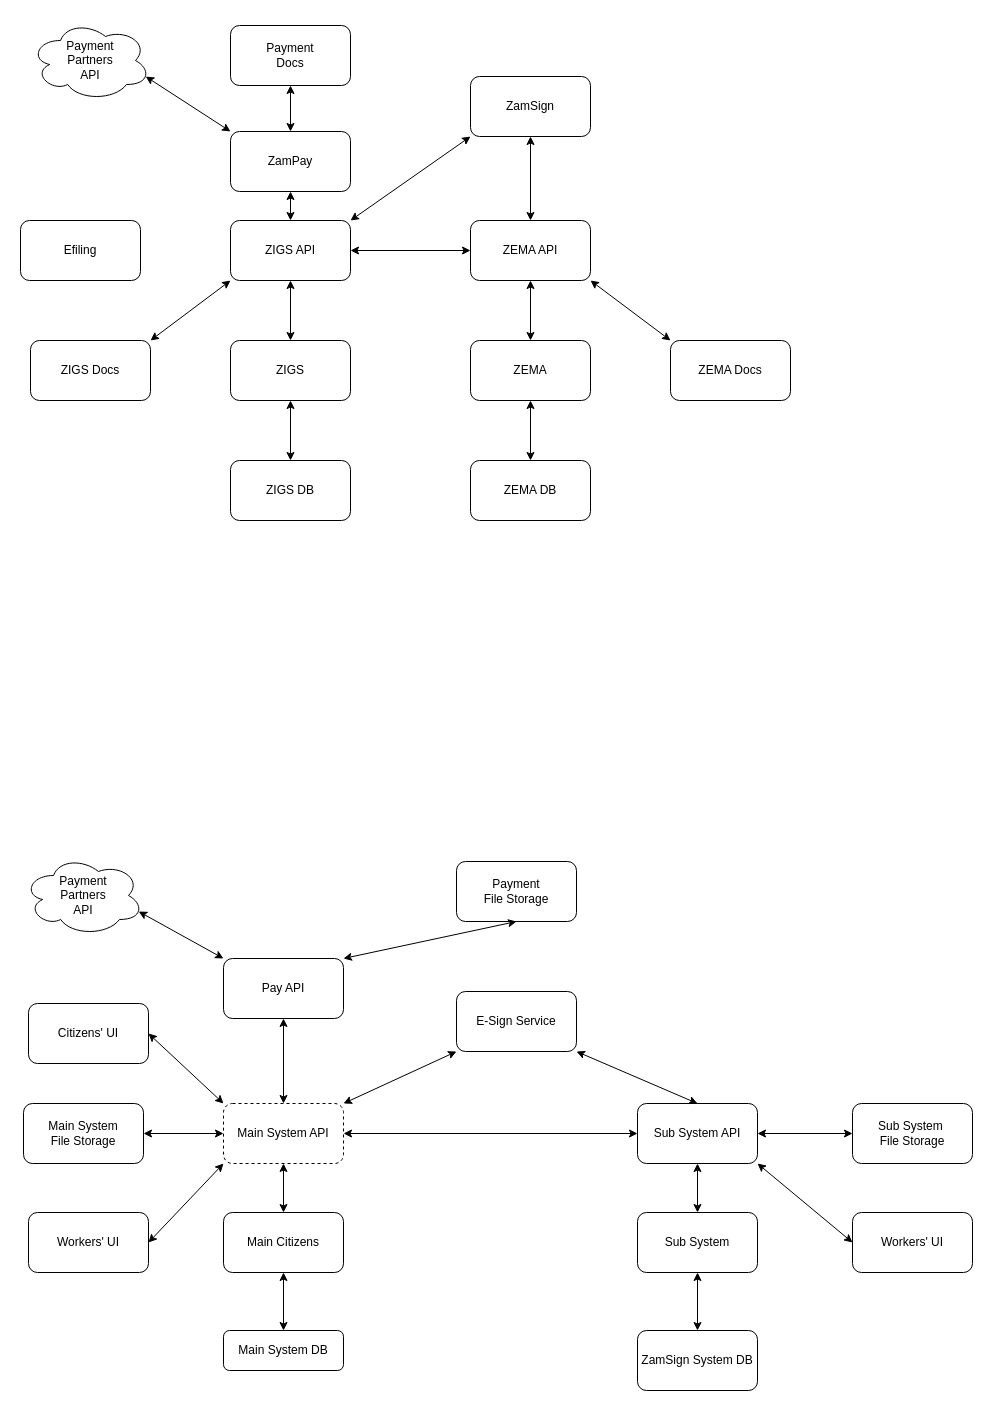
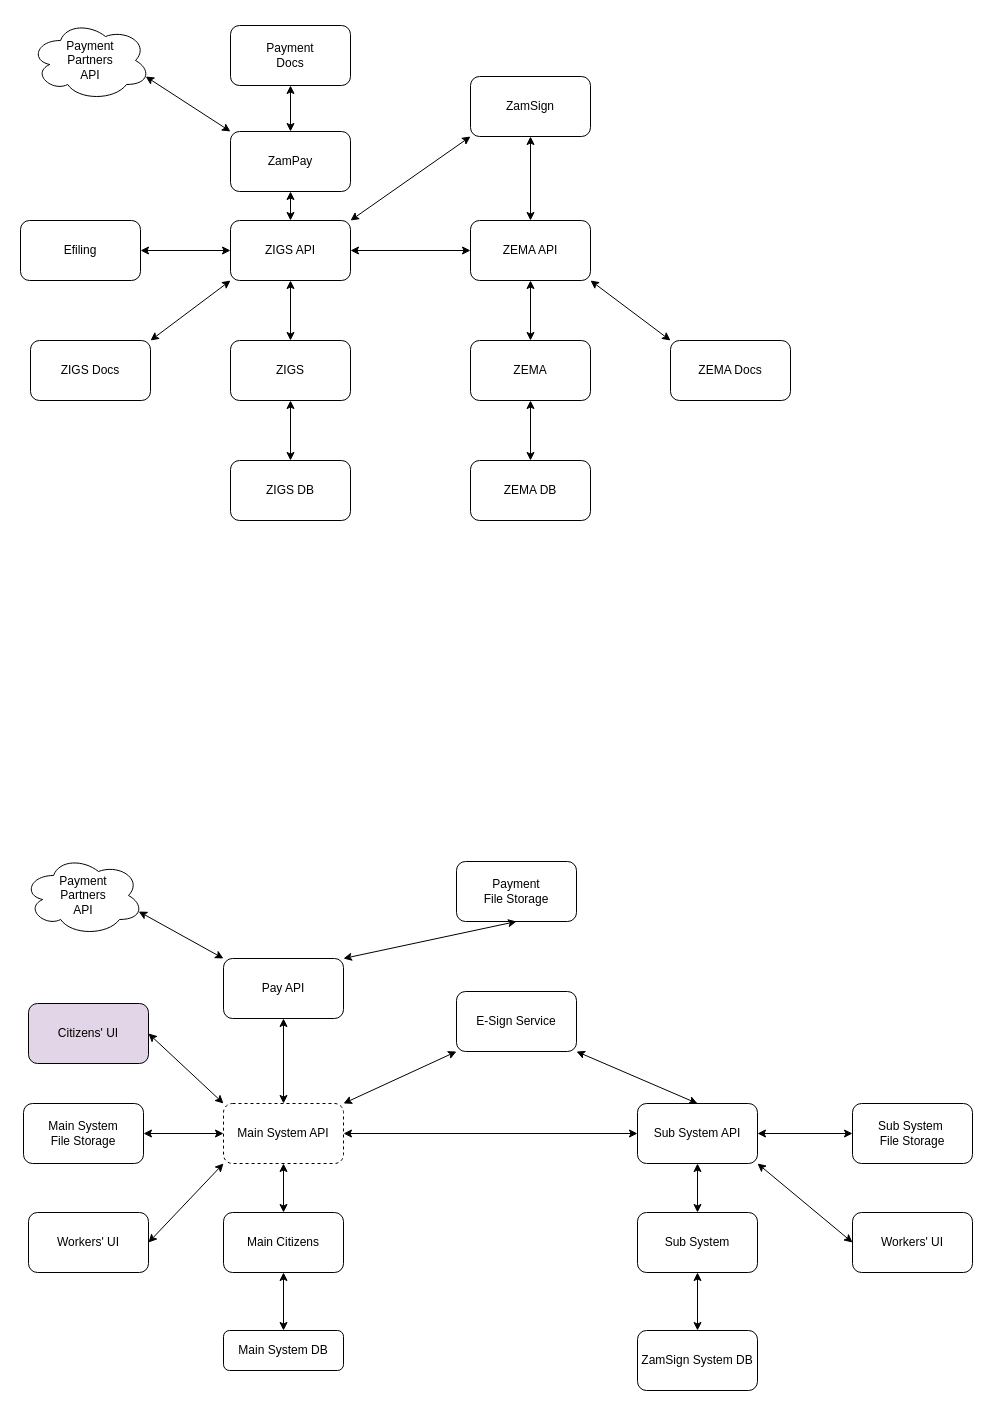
none -> (186, 251)
(89, 1034) -> (89, 1034)
